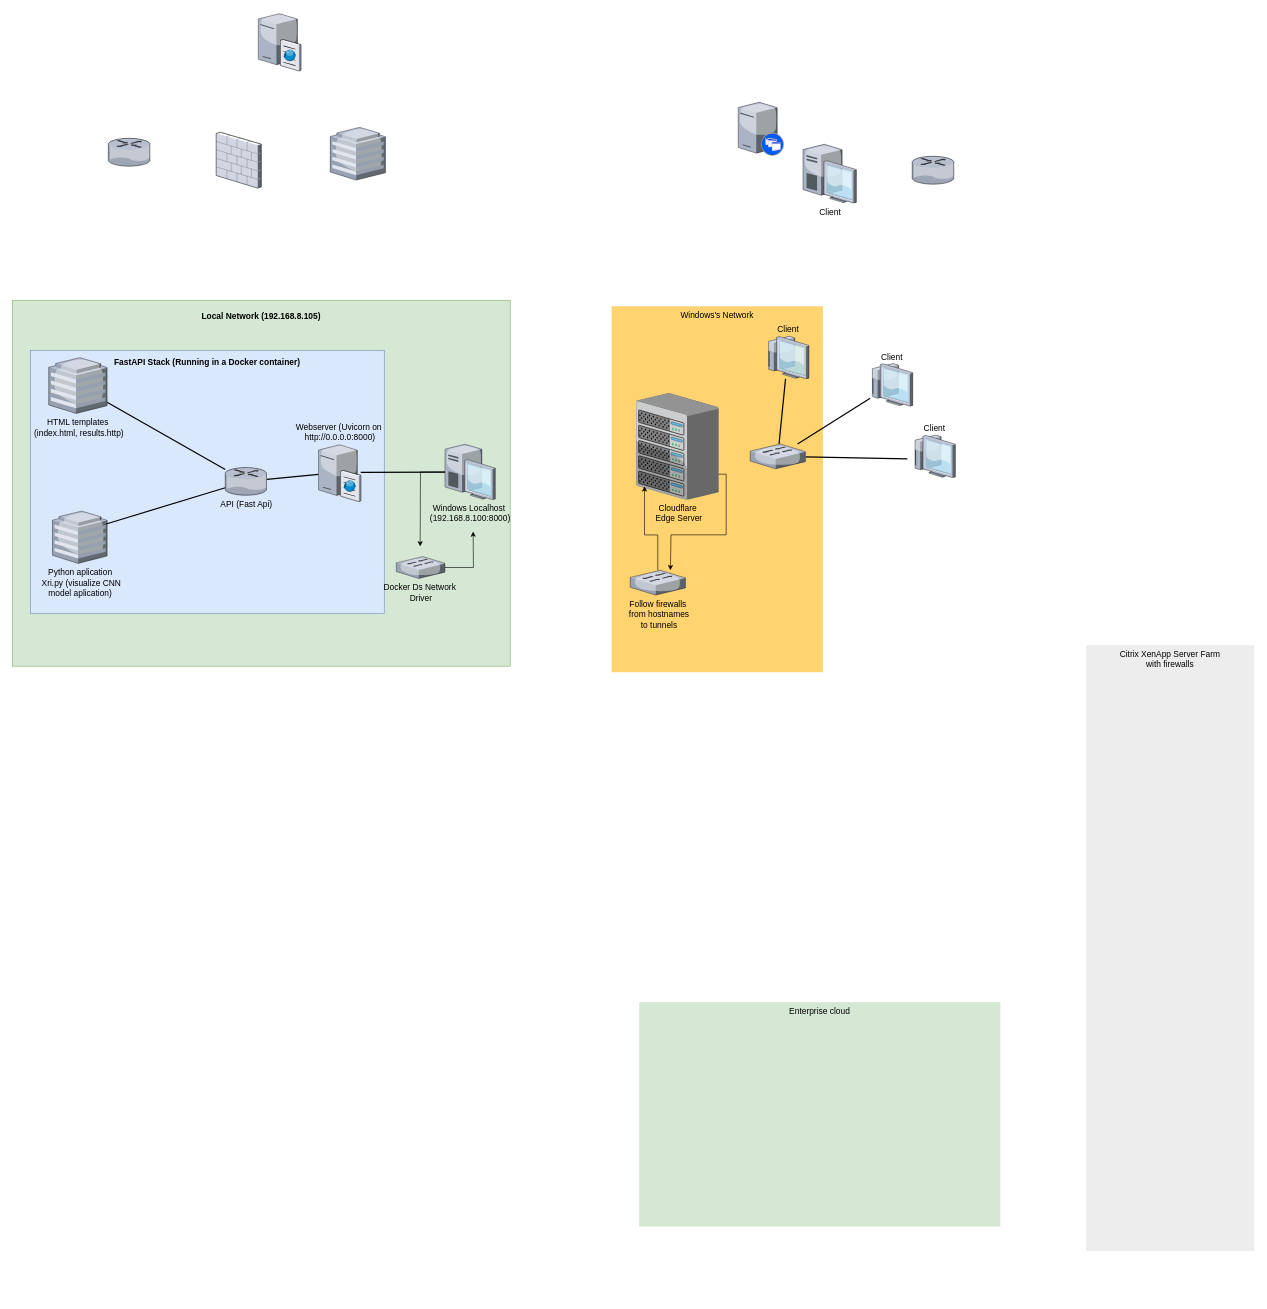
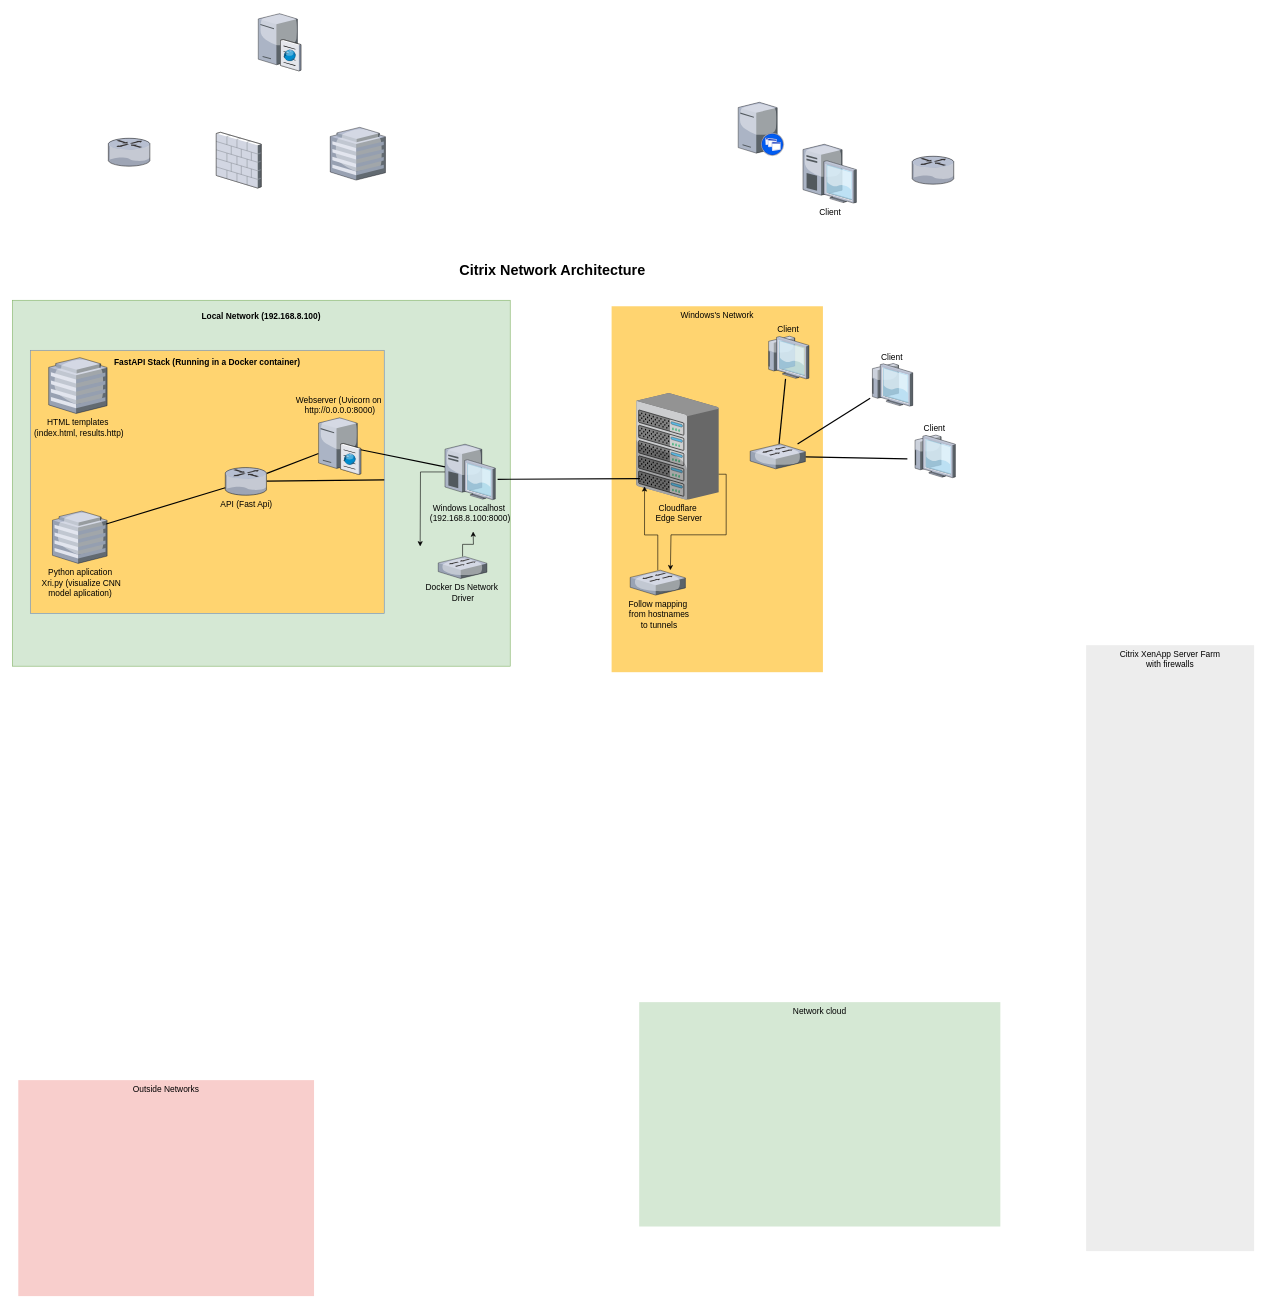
none -> (552, 270)
(261, 310) -> (261, 310)
(167, 436) -> (326, 481)
(340, 472) -> (340, 445)
none -> (568, 479)
(207, 482) -> (207, 482)
(421, 568) -> (463, 568)
(658, 615) -> (658, 615)
(820, 1012) -> (820, 1012)
none -> (166, 1188)
